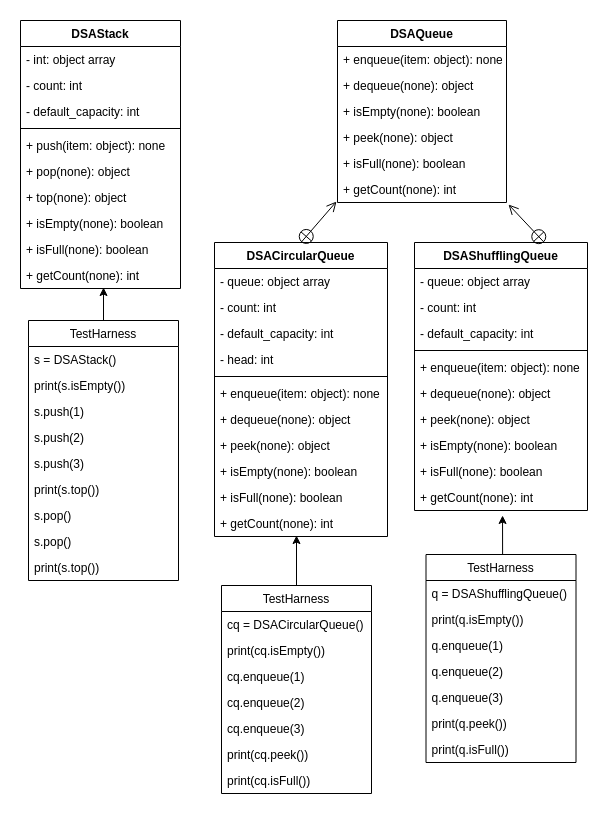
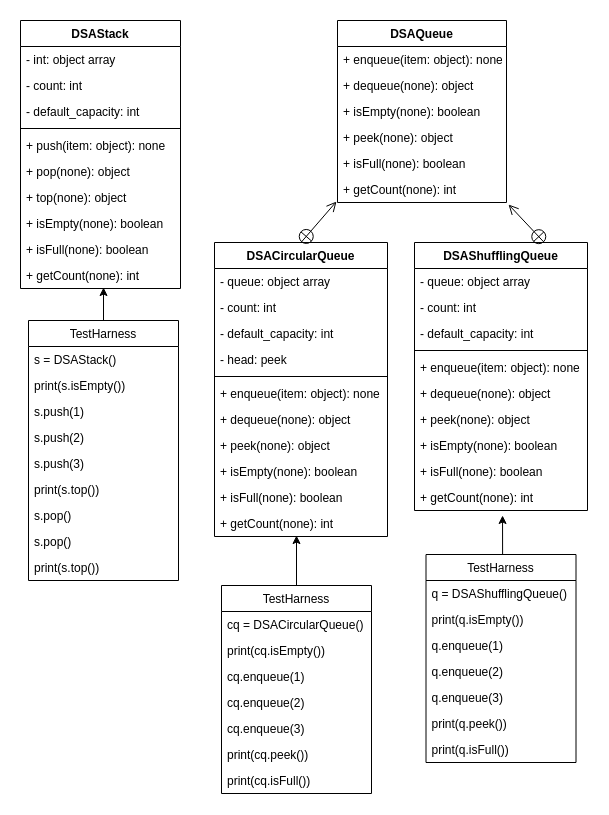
(251, 360) -> (256, 360)
